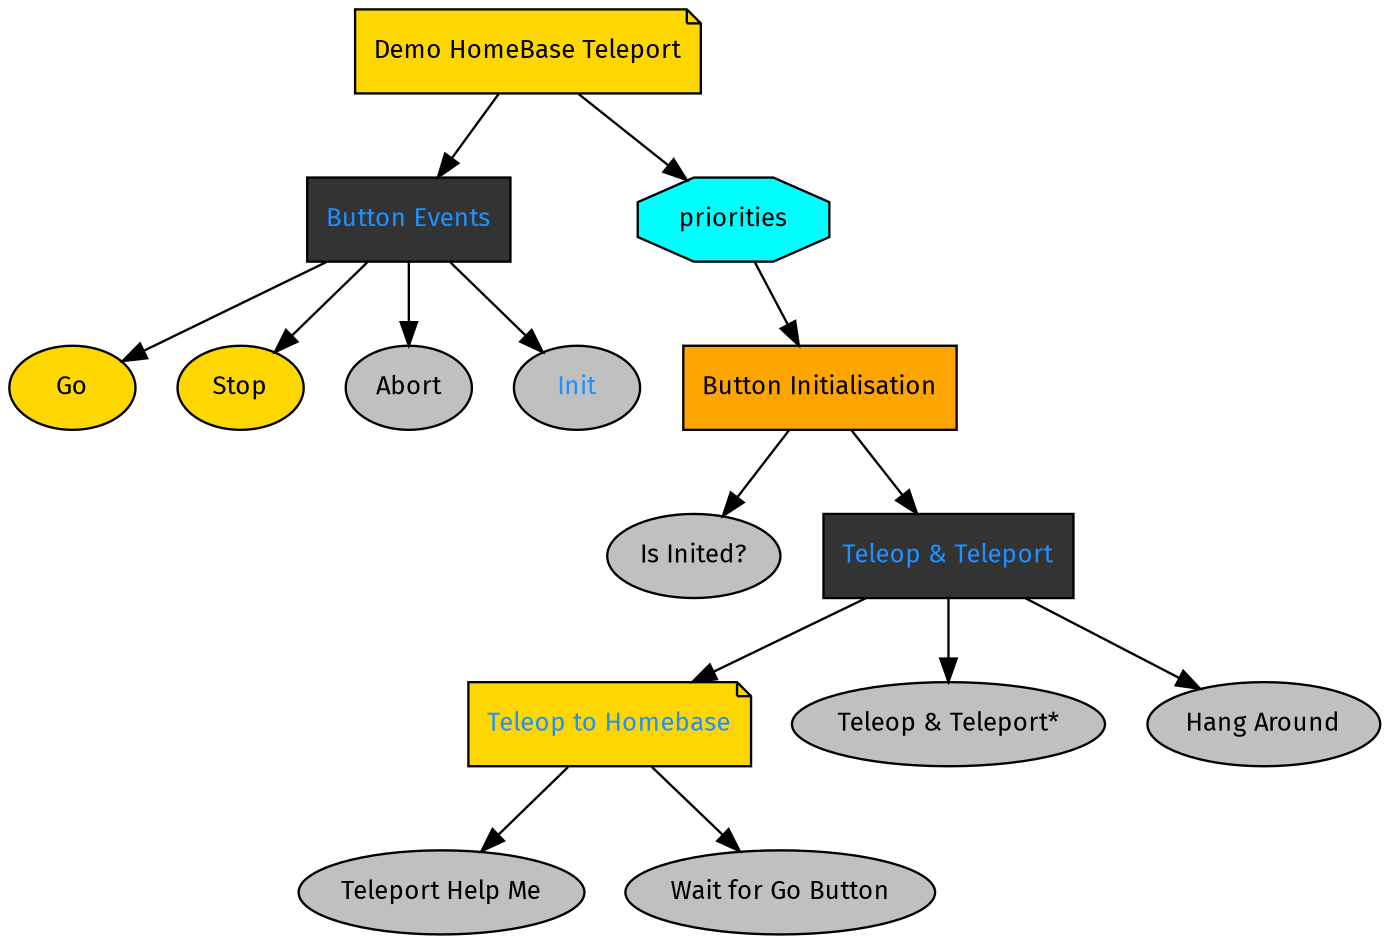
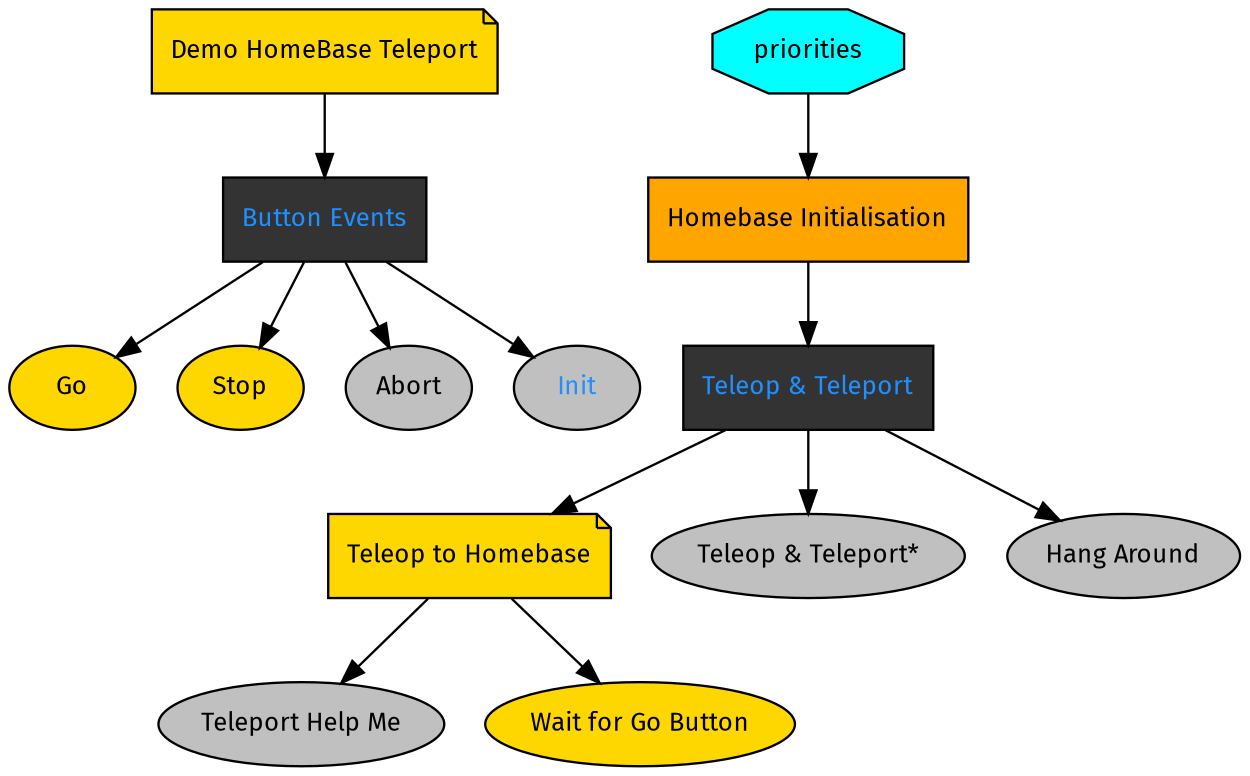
(623, 130) -> none
(820, 388) -> (808, 220)
(694, 556) -> none
(610, 724) -> (470, 556)
(780, 892) -> (640, 724)
